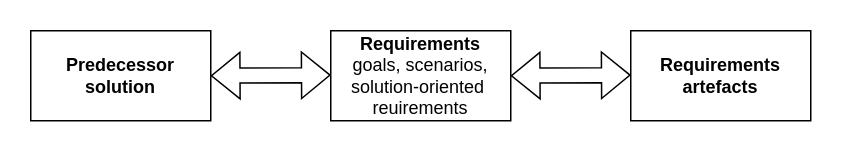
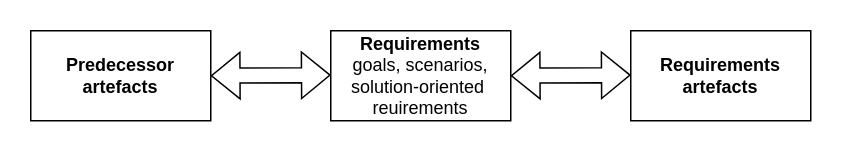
(121, 76) -> (121, 76)
